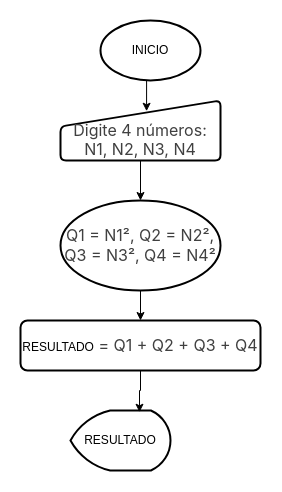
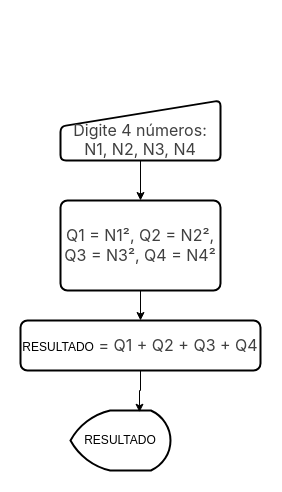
(151, 51) -> none
(147, 91) -> none
(141, 246) -> (141, 246)
